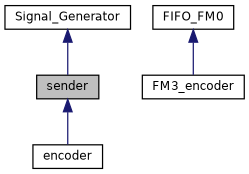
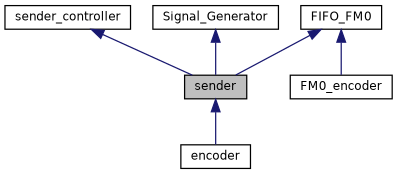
none -> (68, 17)
none -> (273, 55)
(193, 87) -> (341, 87)
